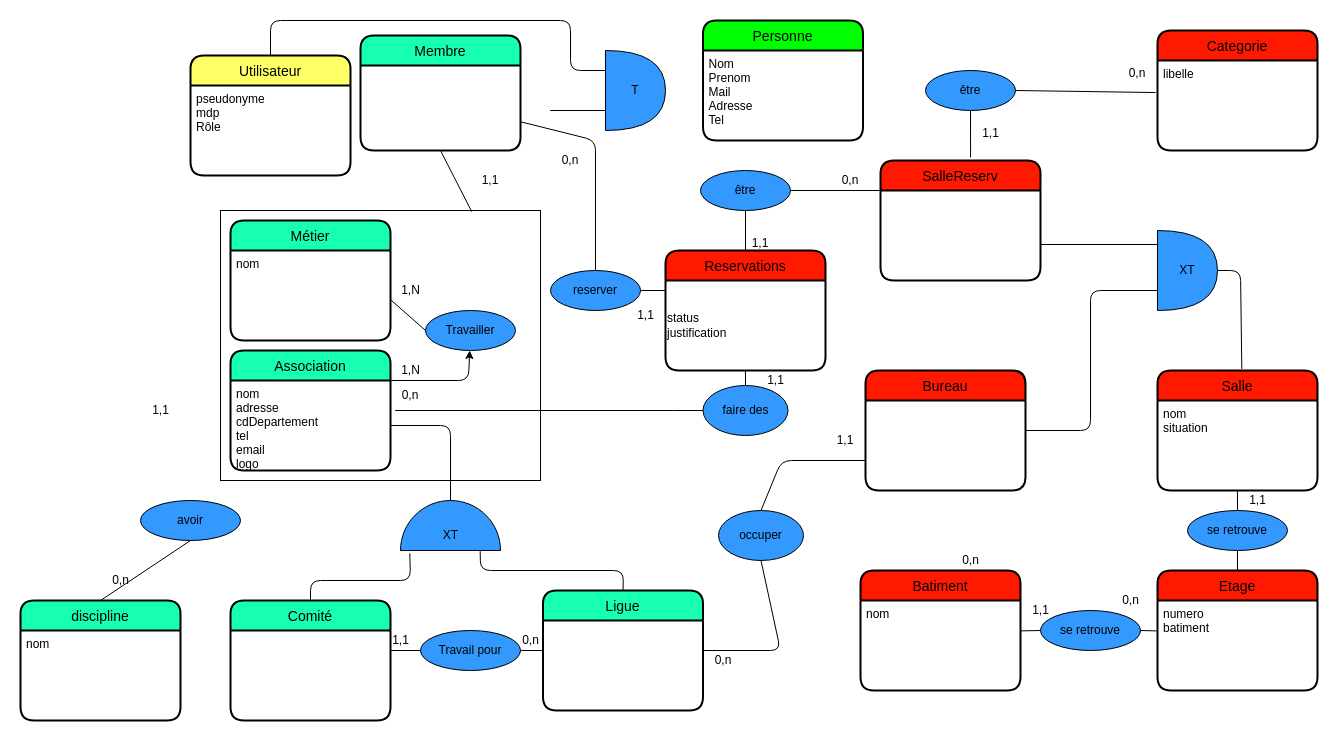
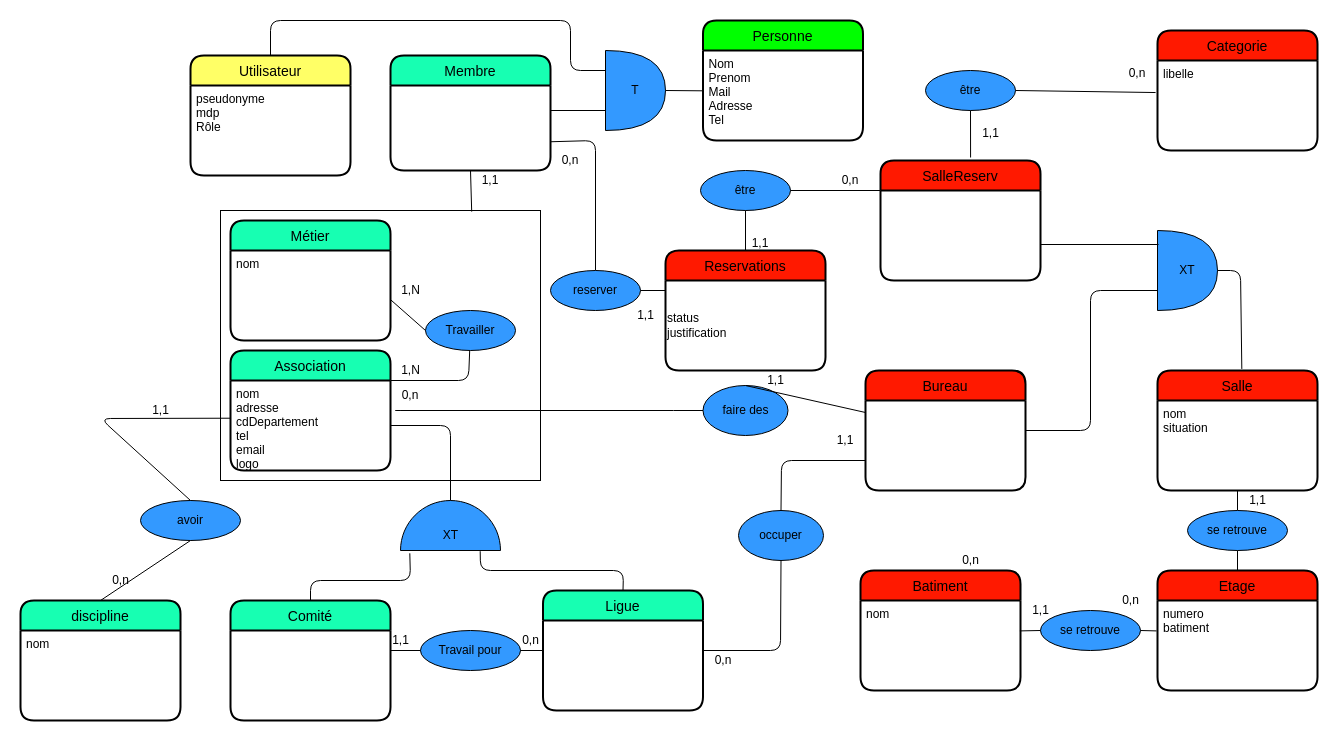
none -> (683, 91)
(441, 93) -> (471, 113)
(469, 359) -> (470, 356)
(746, 379) -> (804, 399)
none -> (107, 419)
(761, 536) -> (781, 536)
